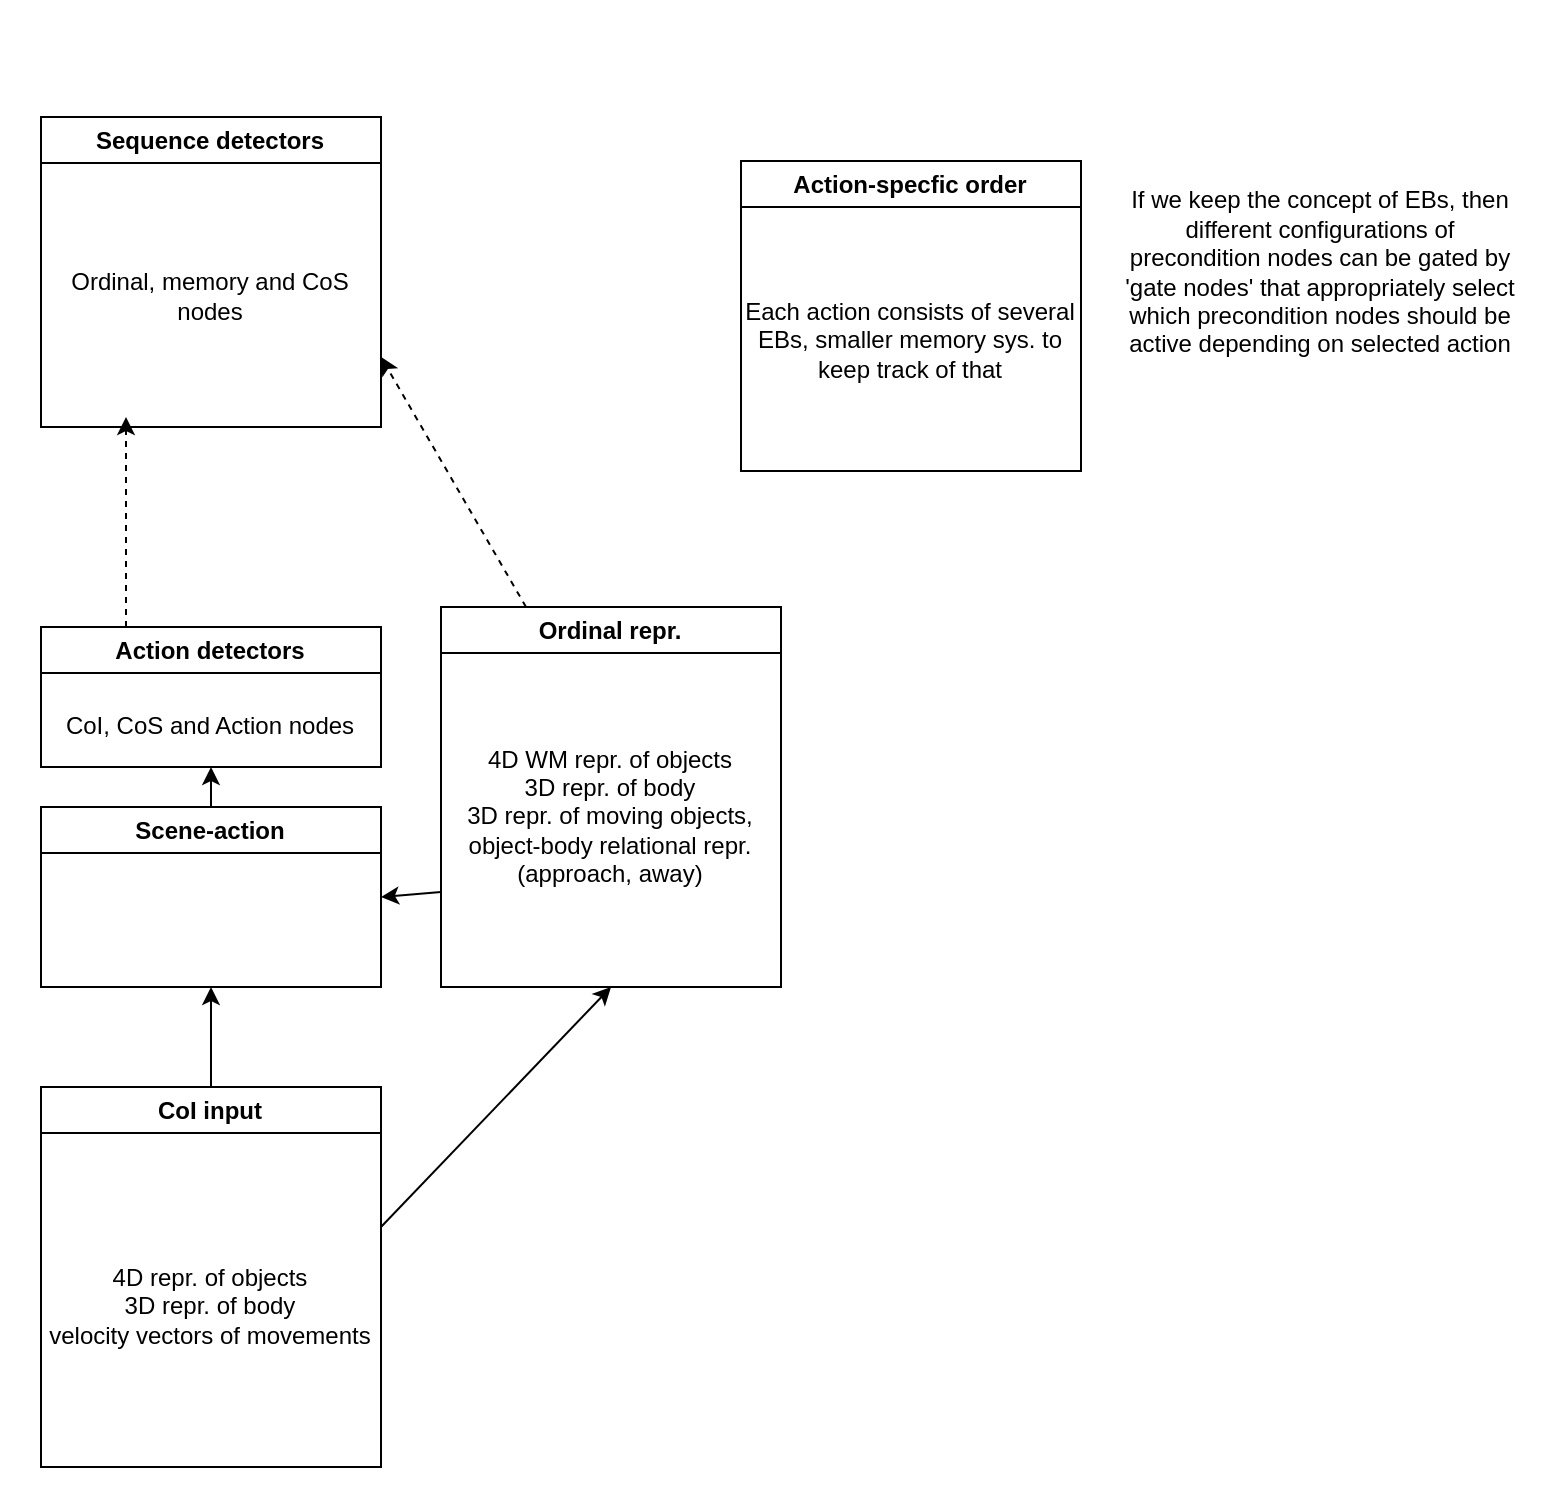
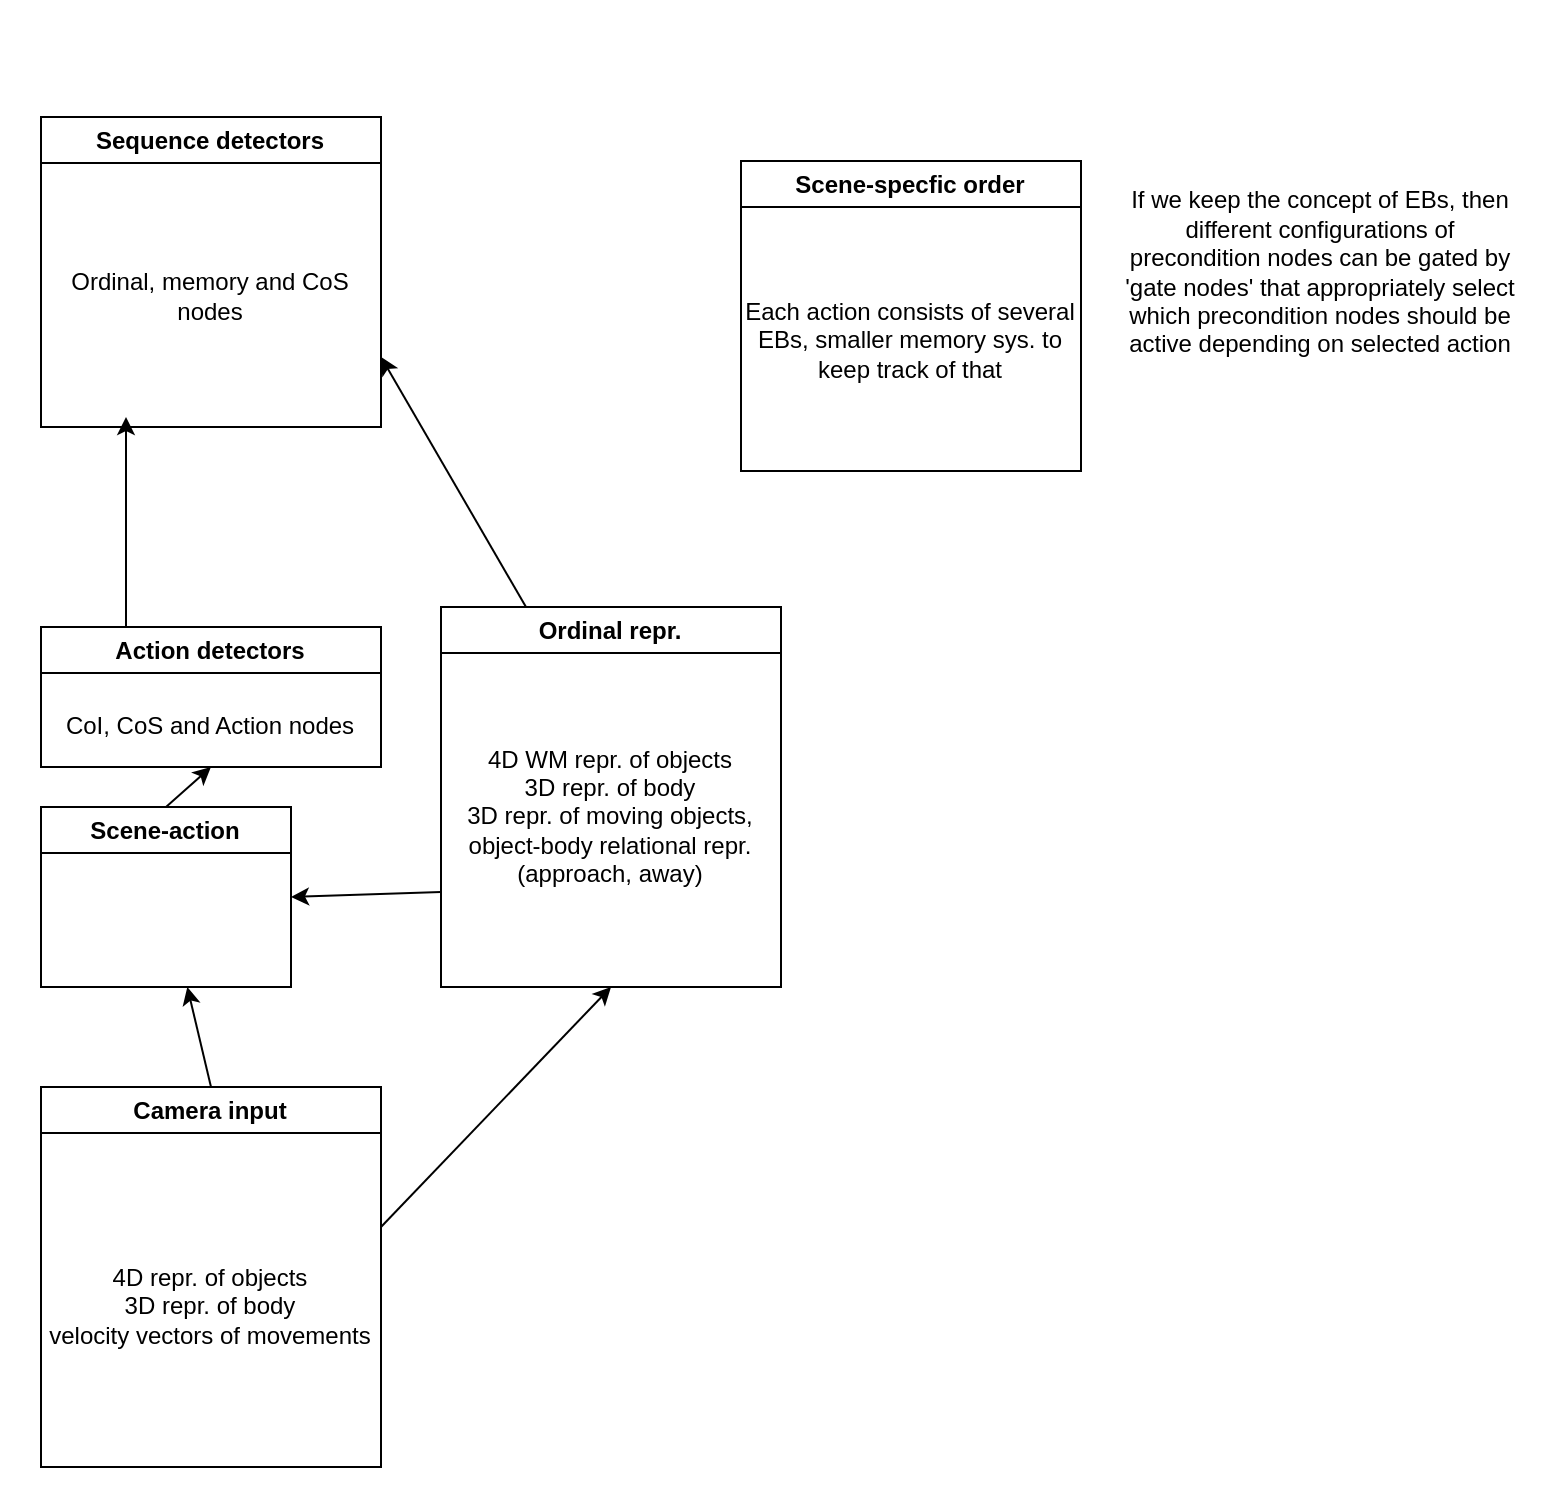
(910, 185) -> (910, 185)
(456, 486) -> (456, 486)
(126, 529) -> (126, 529)
(211, 897) -> (166, 897)
(210, 1111) -> (210, 1111)
